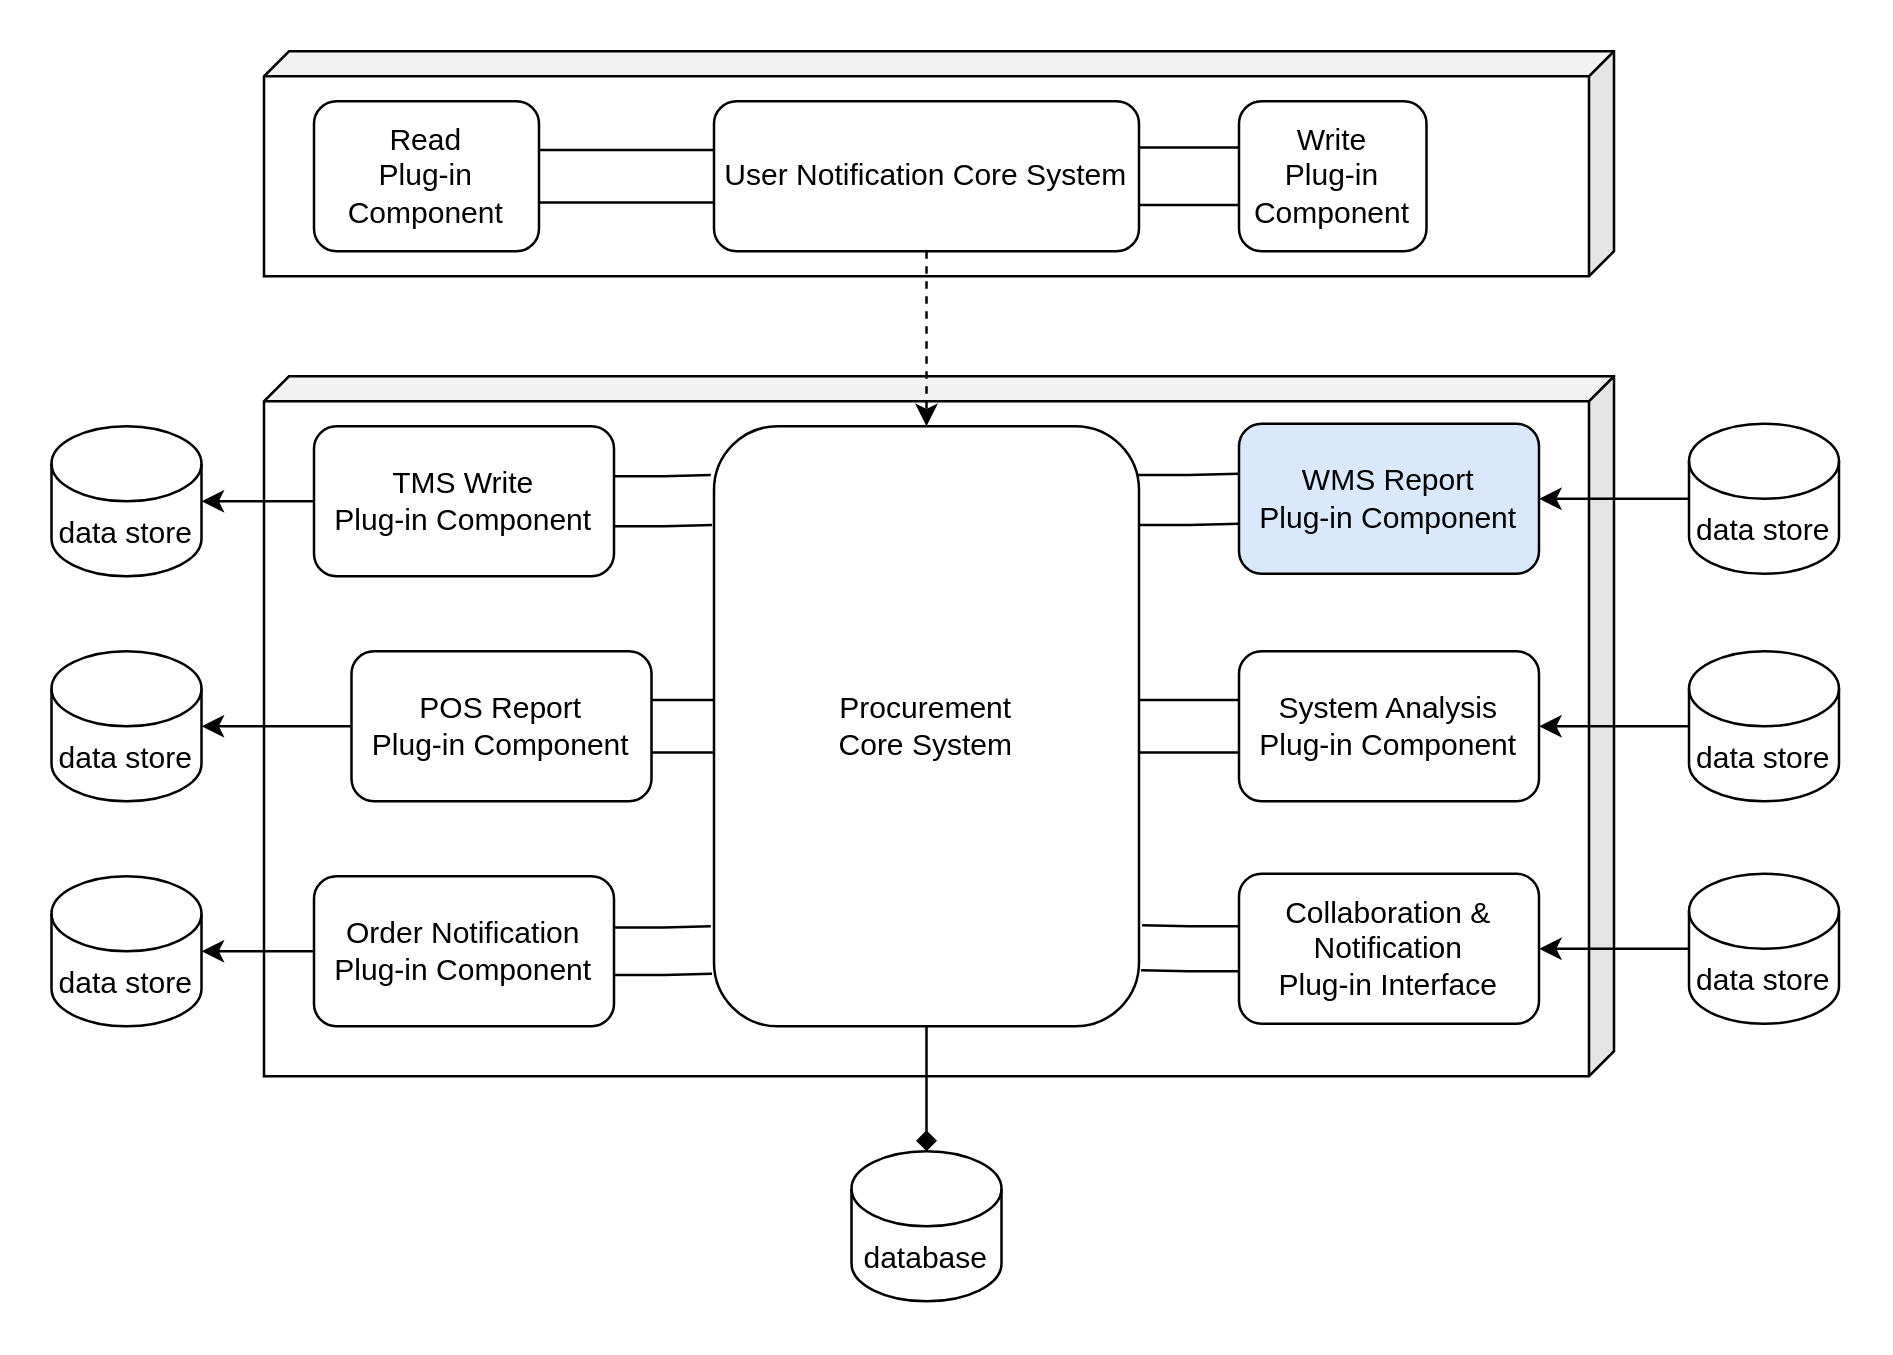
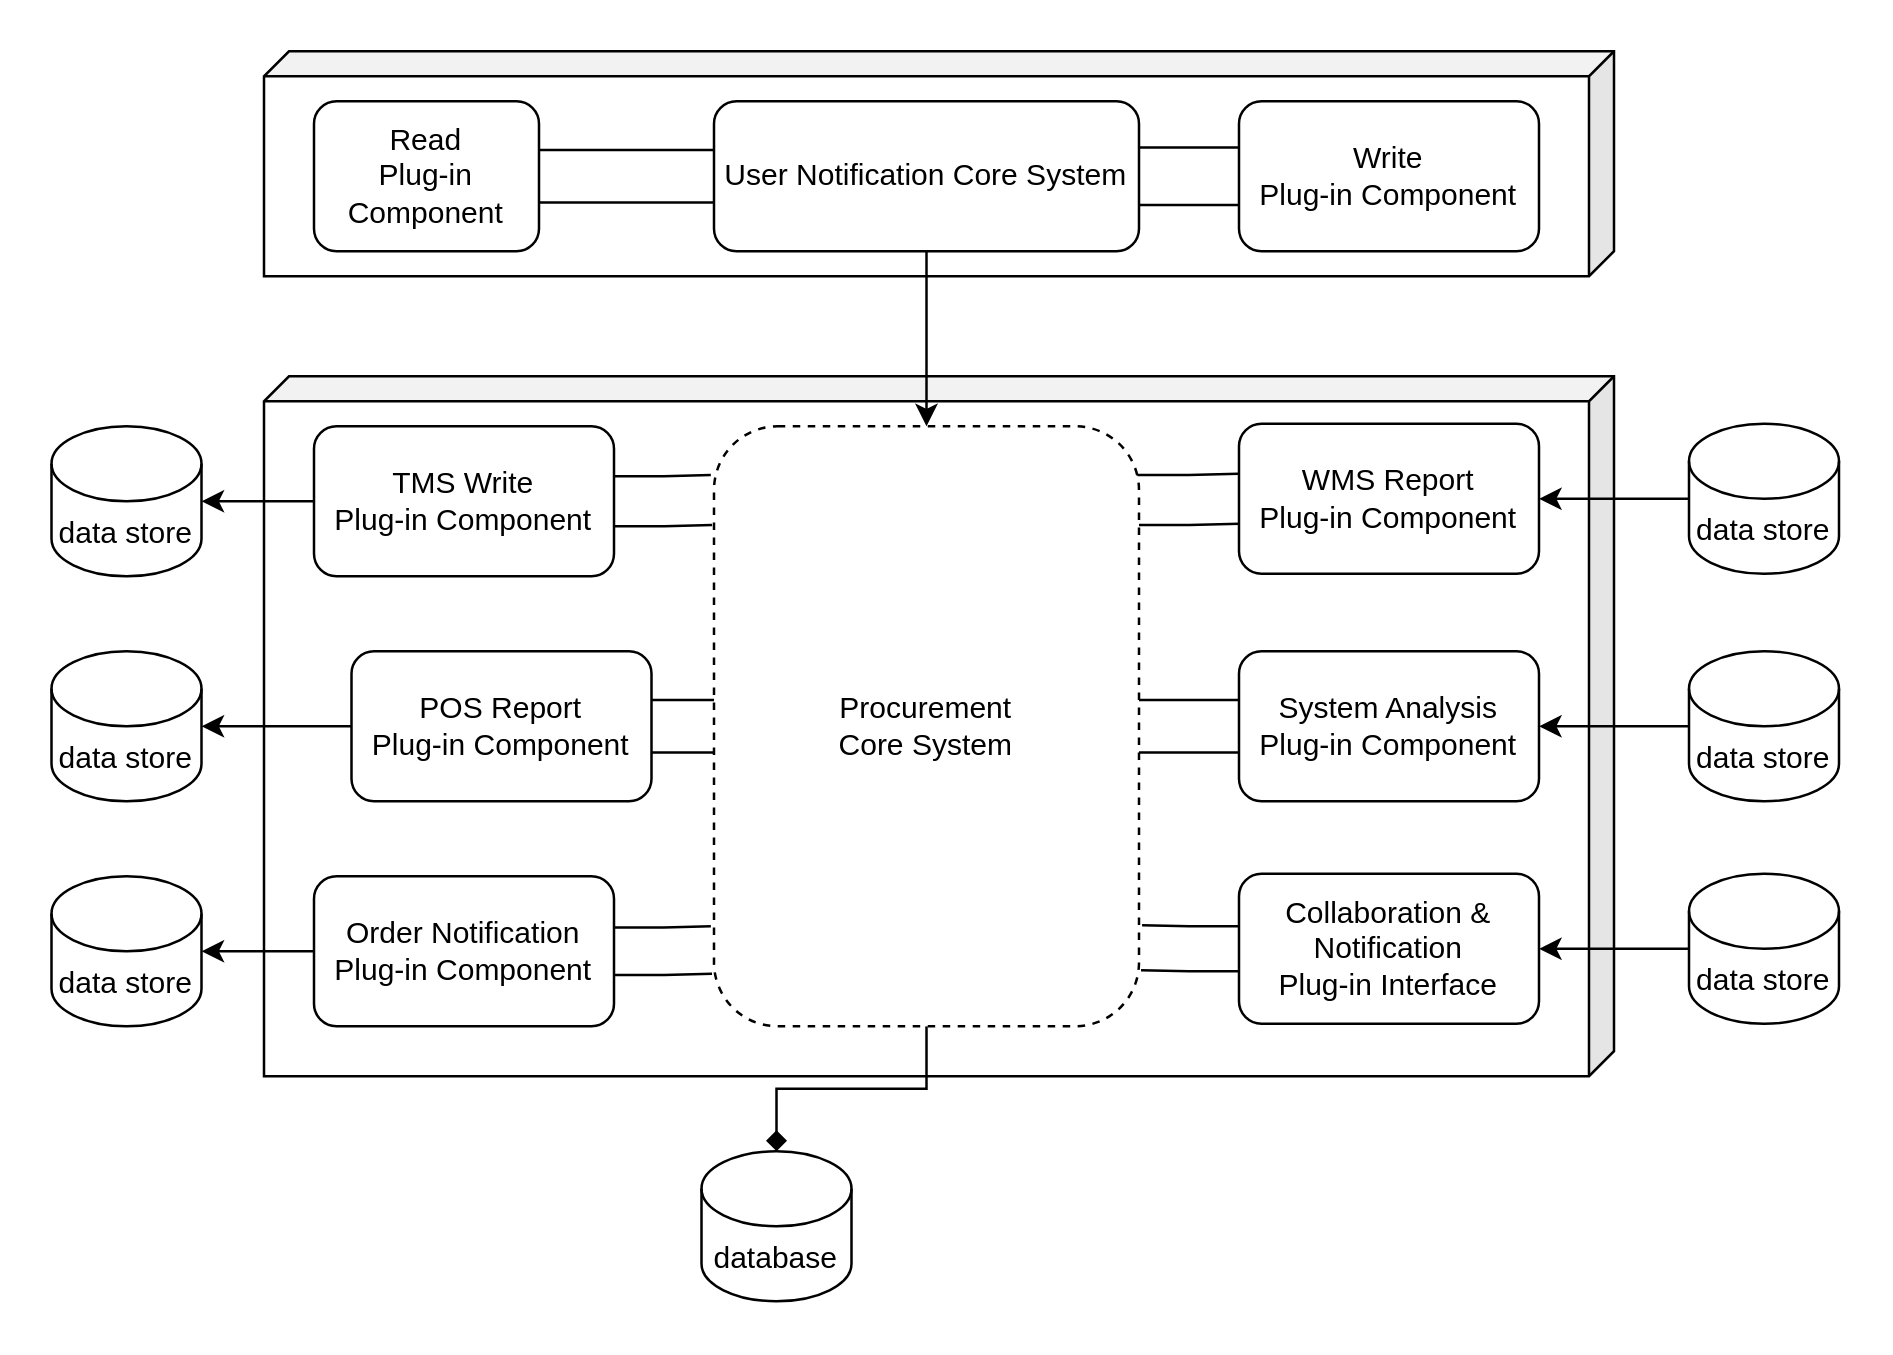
(1333, 176) -> (1389, 176)
(926, 327) -> (926, 327)
(1389, 499) -> (1389, 499)
(926, 726) -> (926, 726)
(926, 1226) -> (776, 1226)
